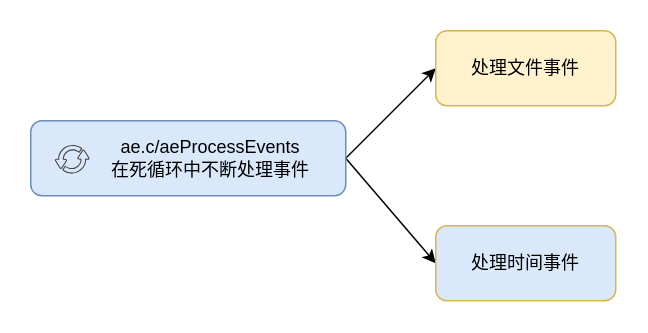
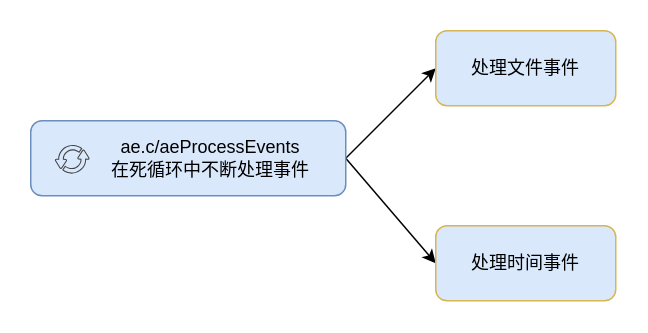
(526, 68) -> (526, 68)
